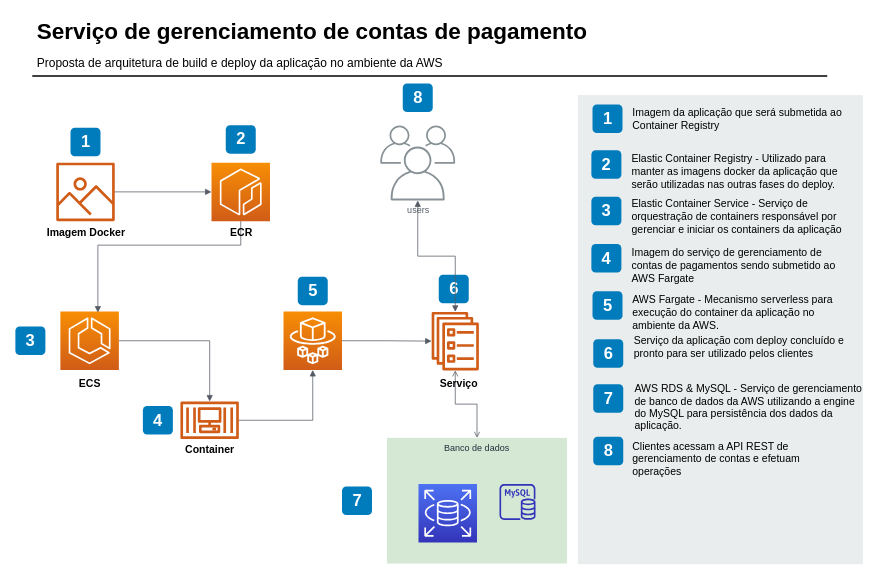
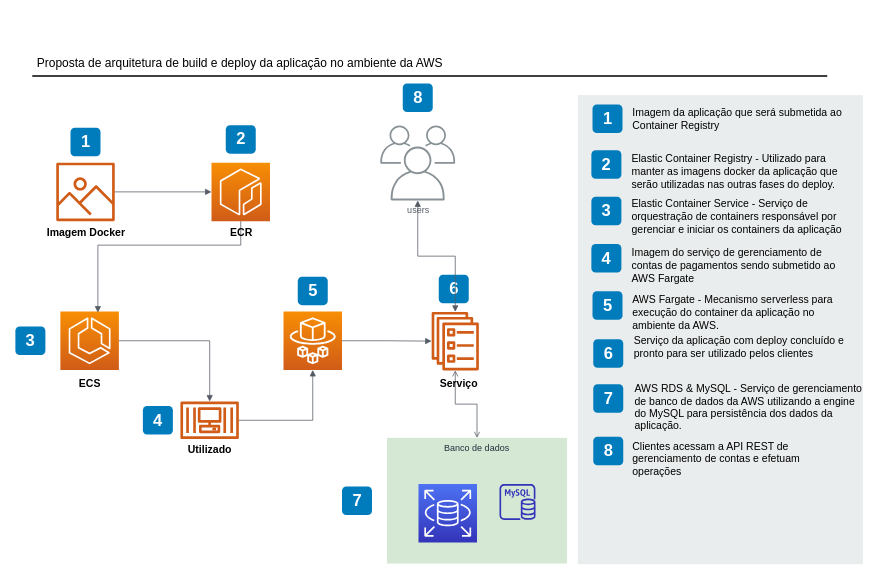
(317, 31) -> none
(210, 447) -> (210, 447)
